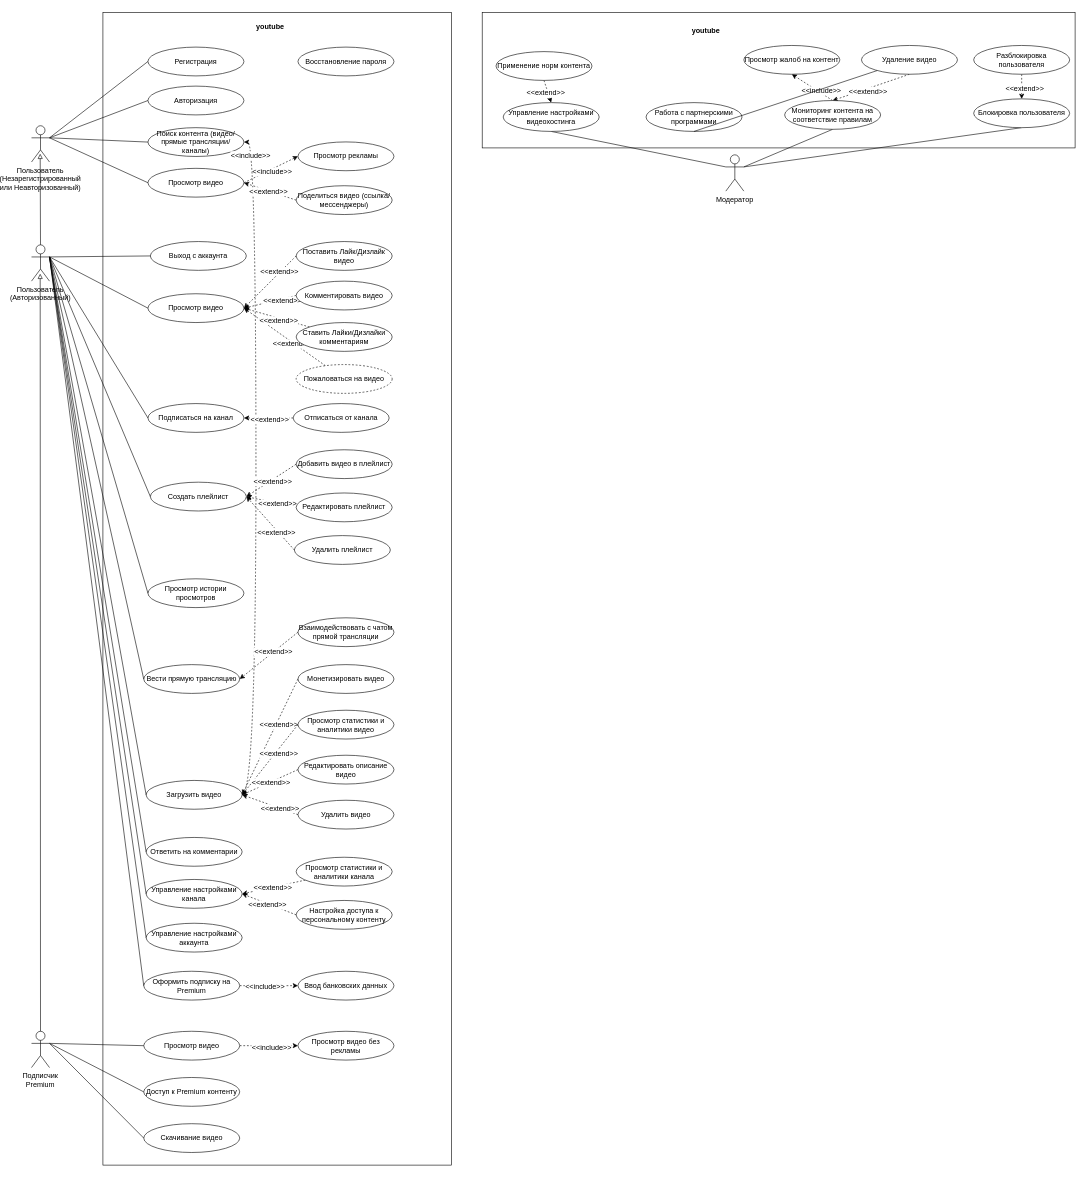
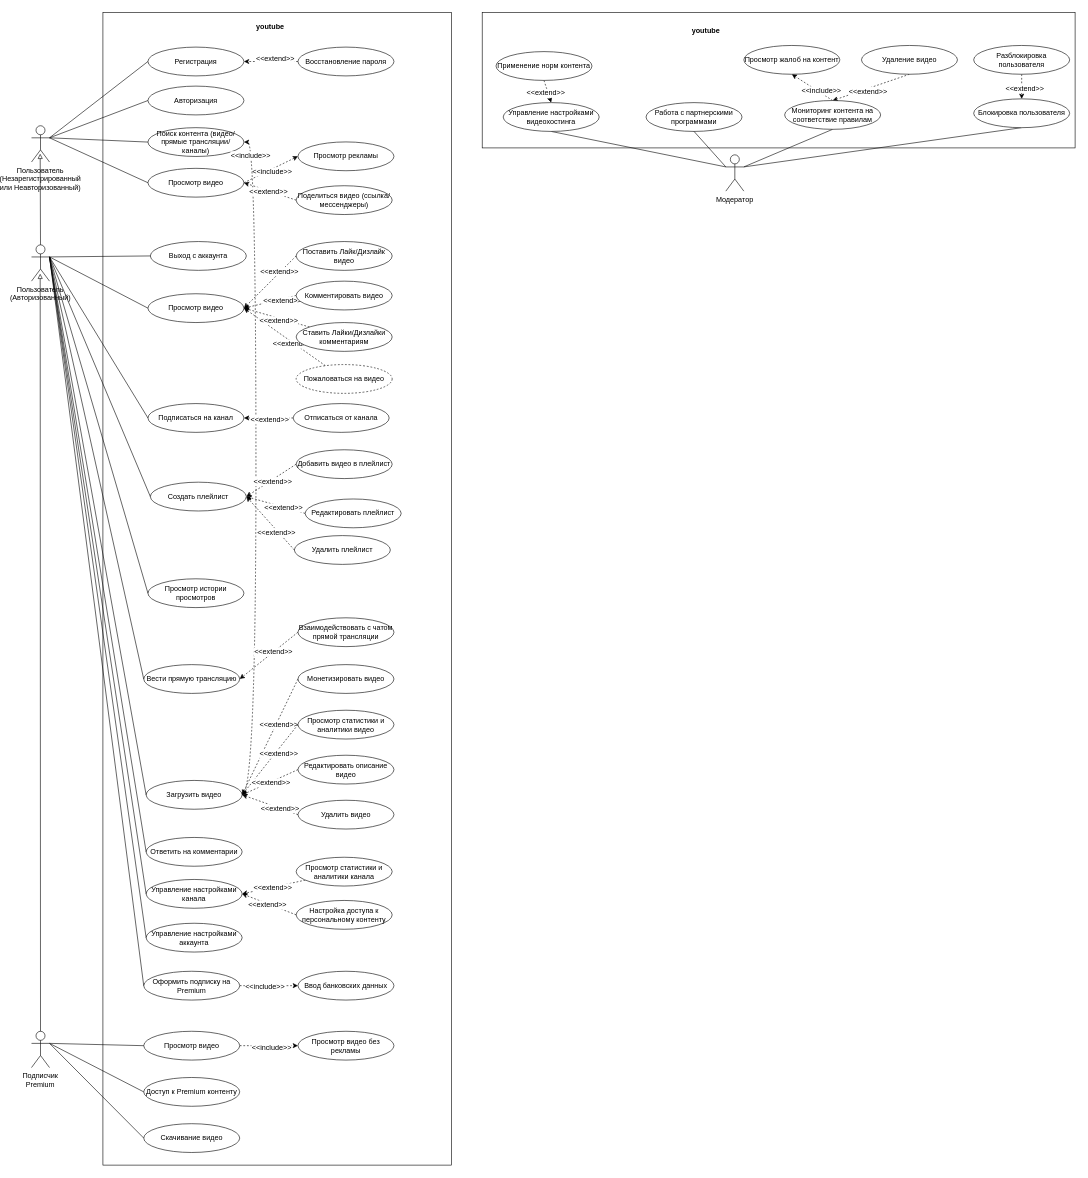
none -> (281, 62)
(785, 101) -> (708, 147)
(344, 507) -> (353, 513)
